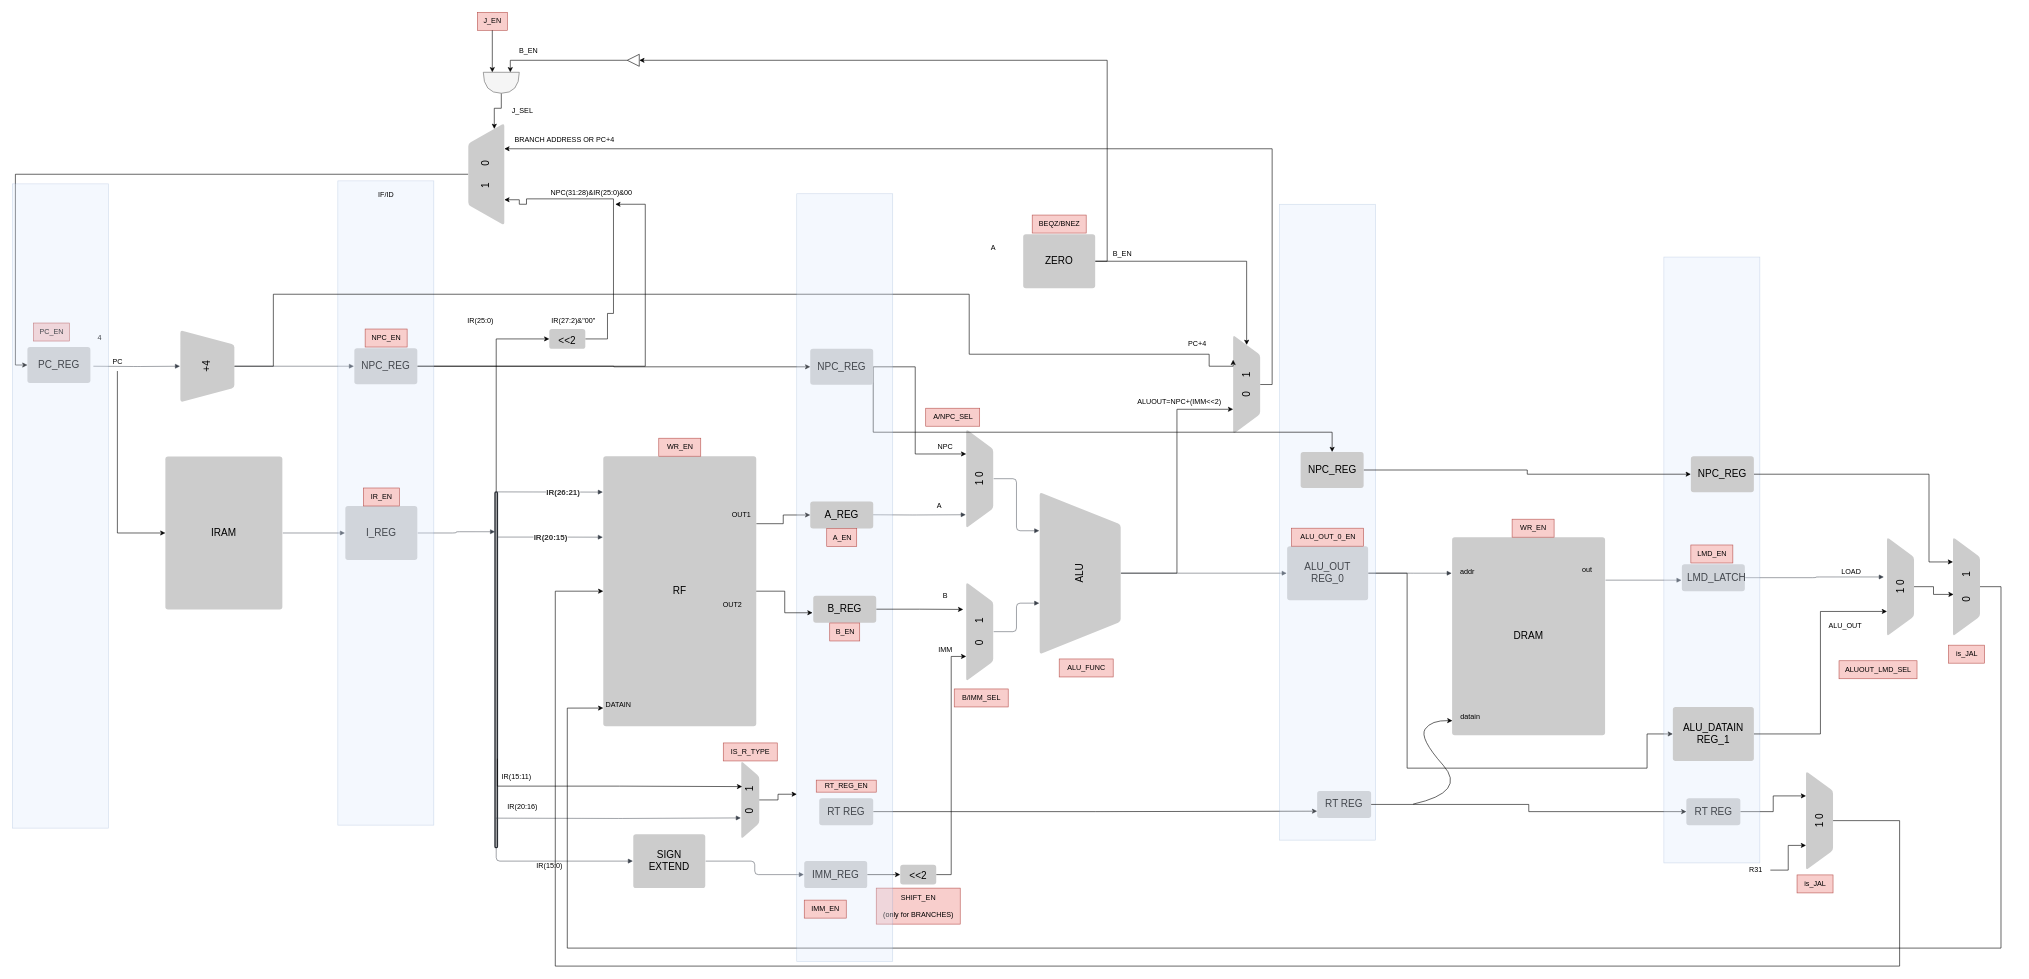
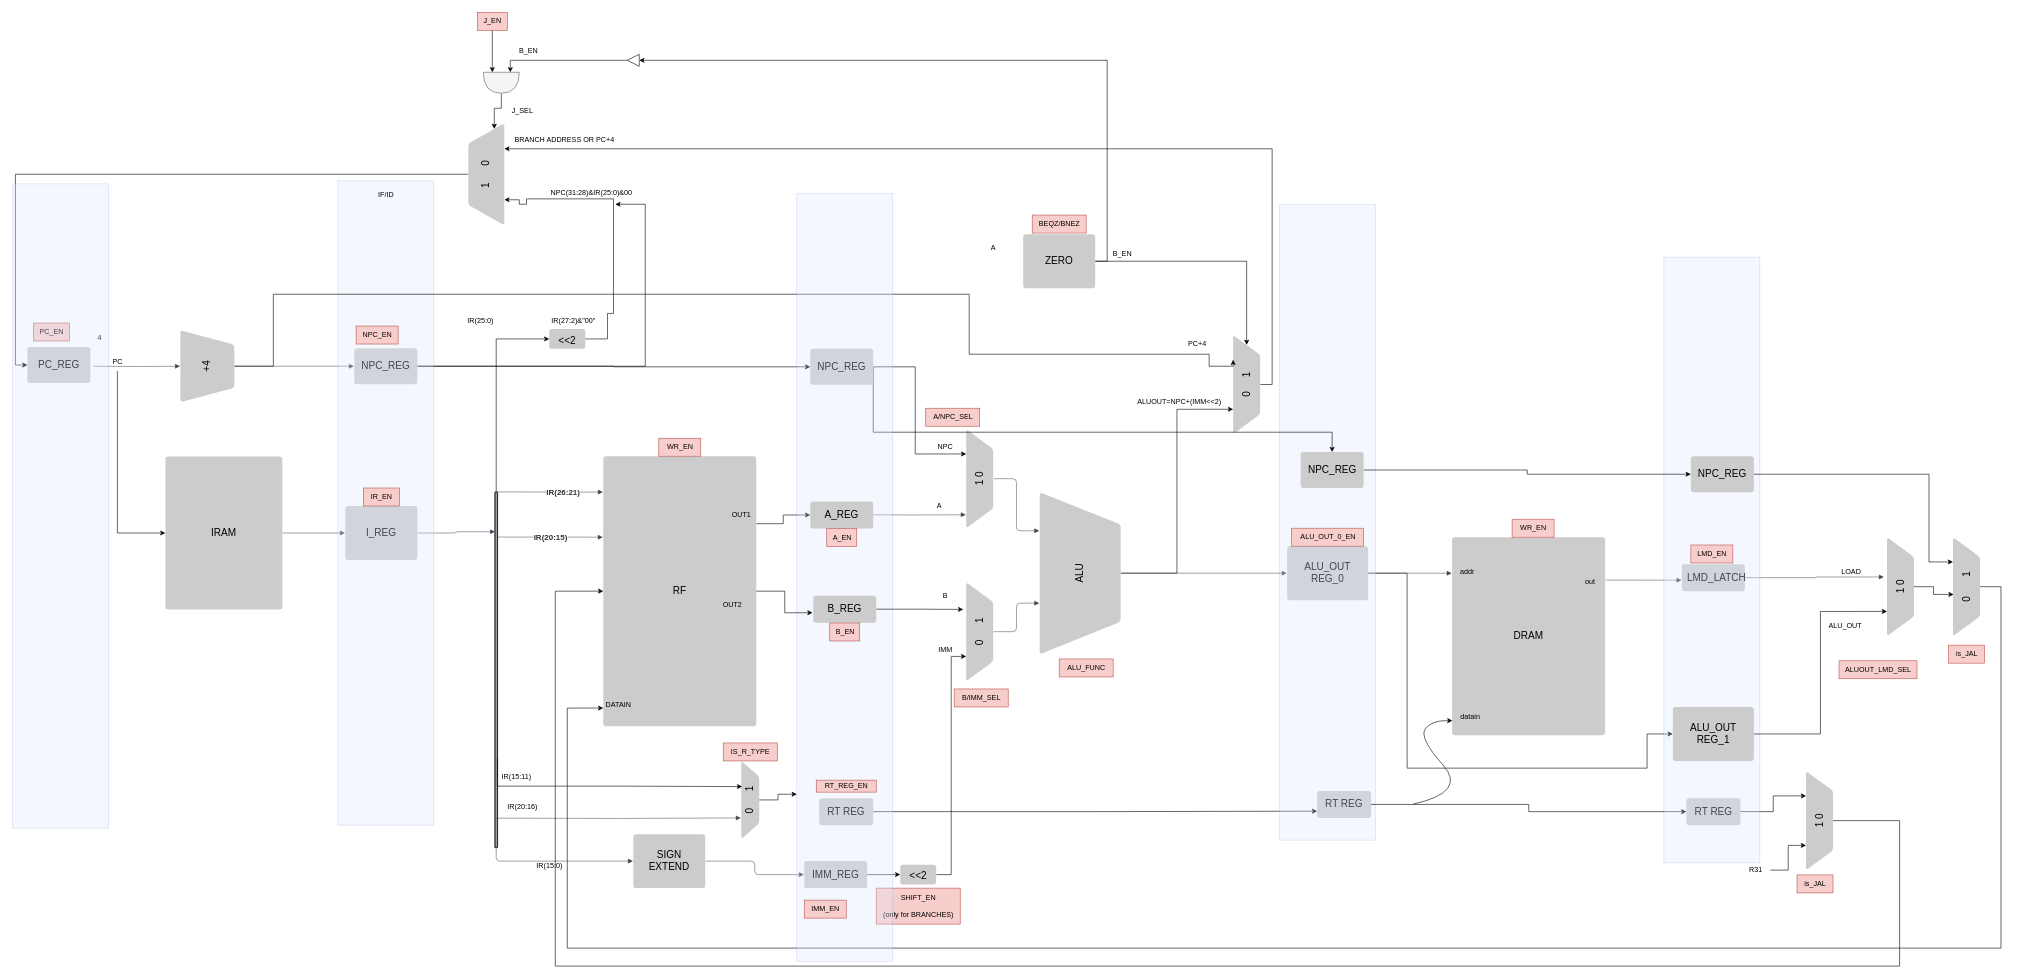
(386, 338) -> (377, 335)
(1587, 570) -> (1590, 582)
(1714, 734) -> (1714, 734)
